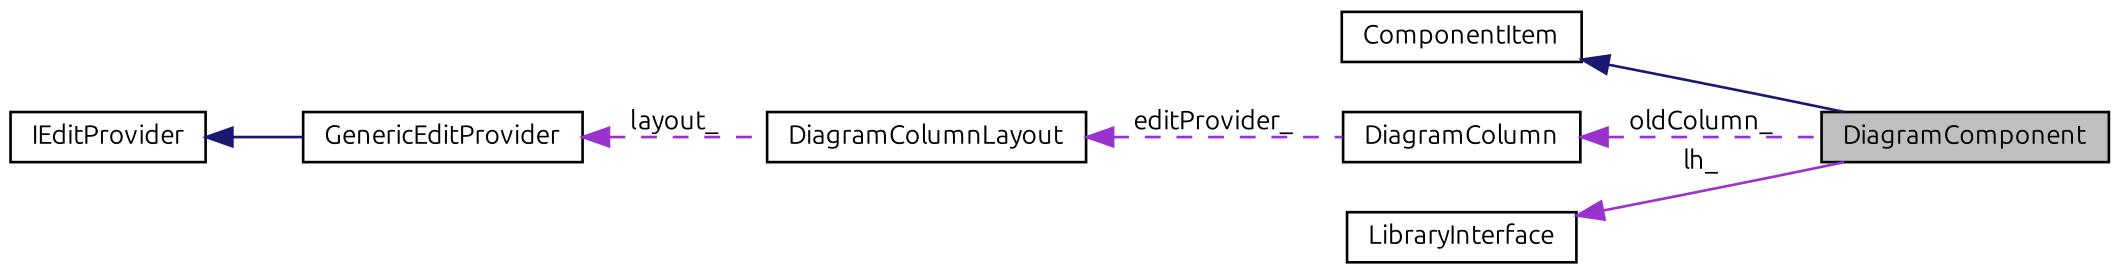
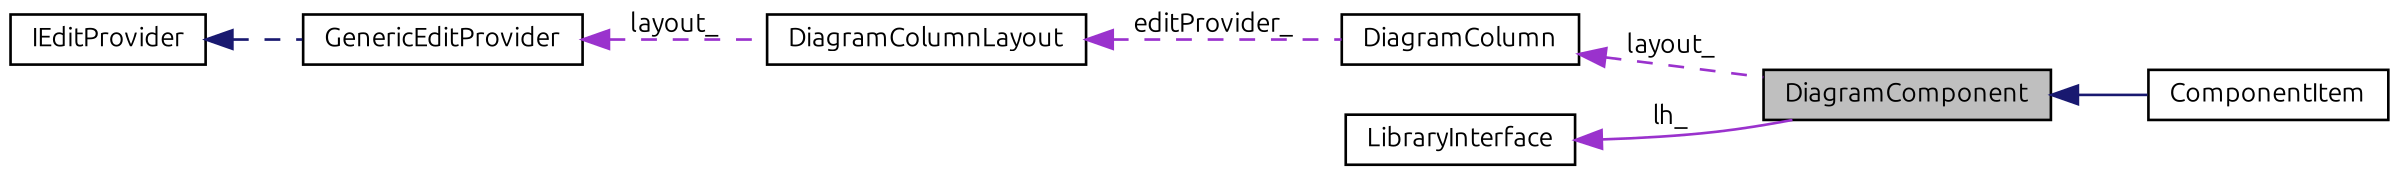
(1726, 88) -> (2113, 95)
(1702, 123) -> (1671, 46)
(268, 137) -> (268, 40)
